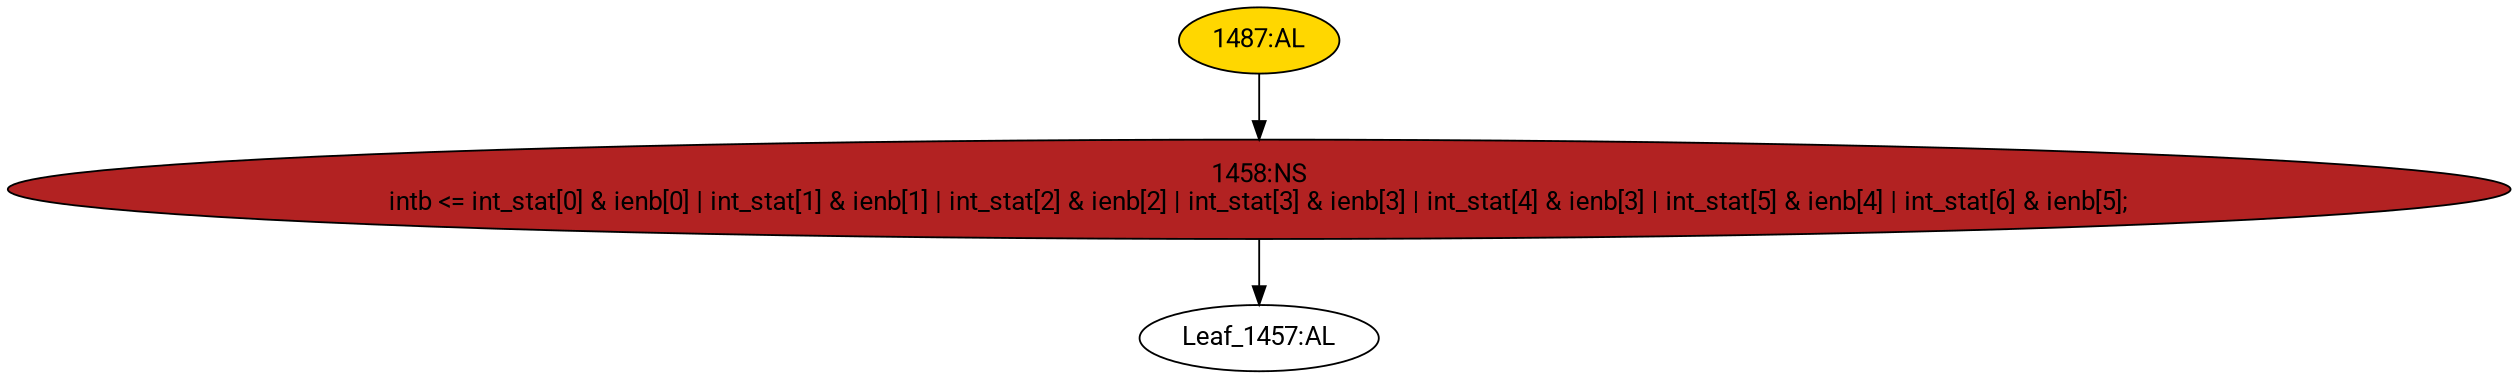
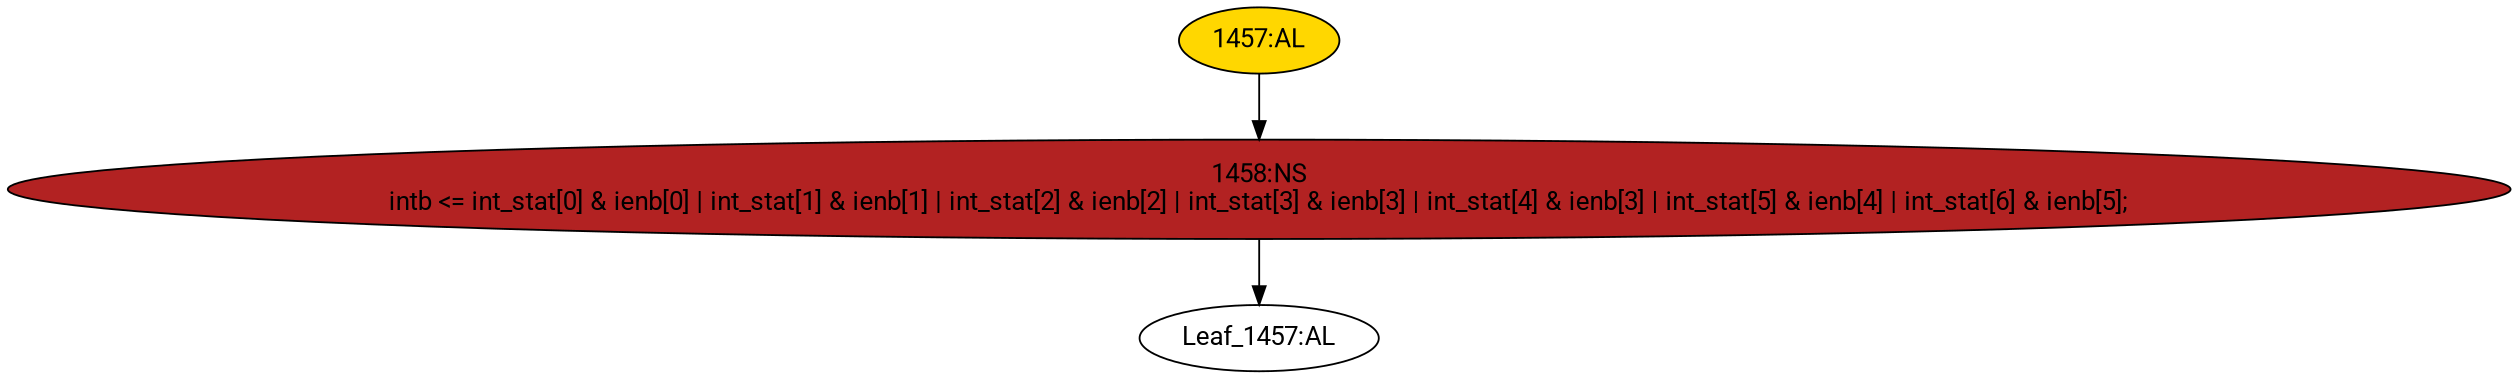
(1259, 40) -> (1259, 40)
